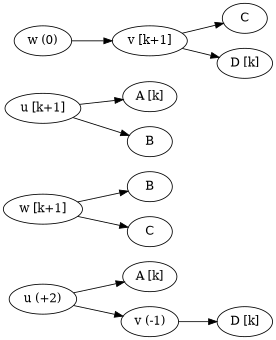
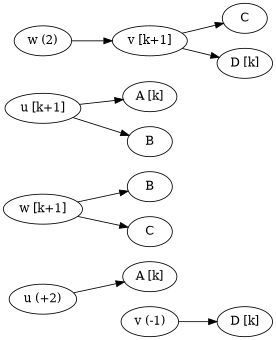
(43, 41) -> (43, 41)
(94, 310) -> none
